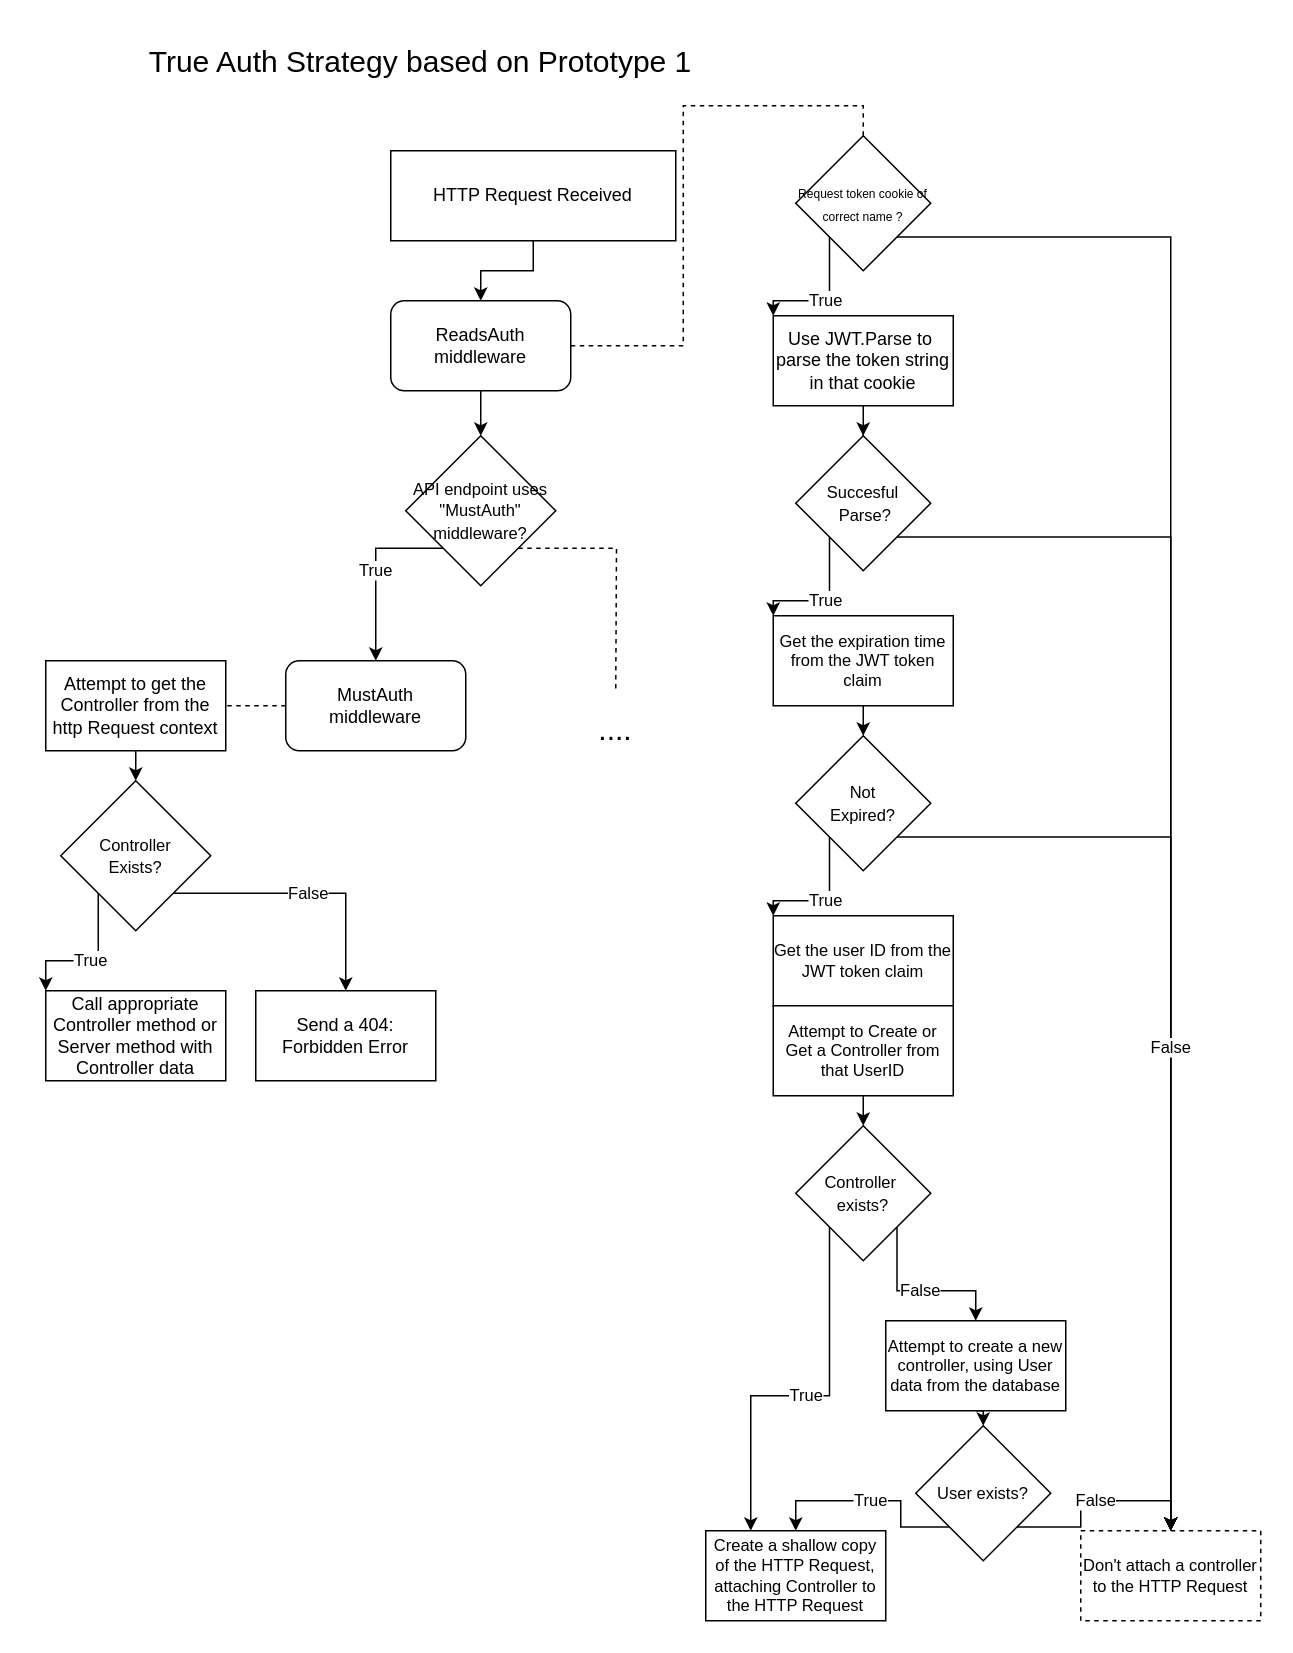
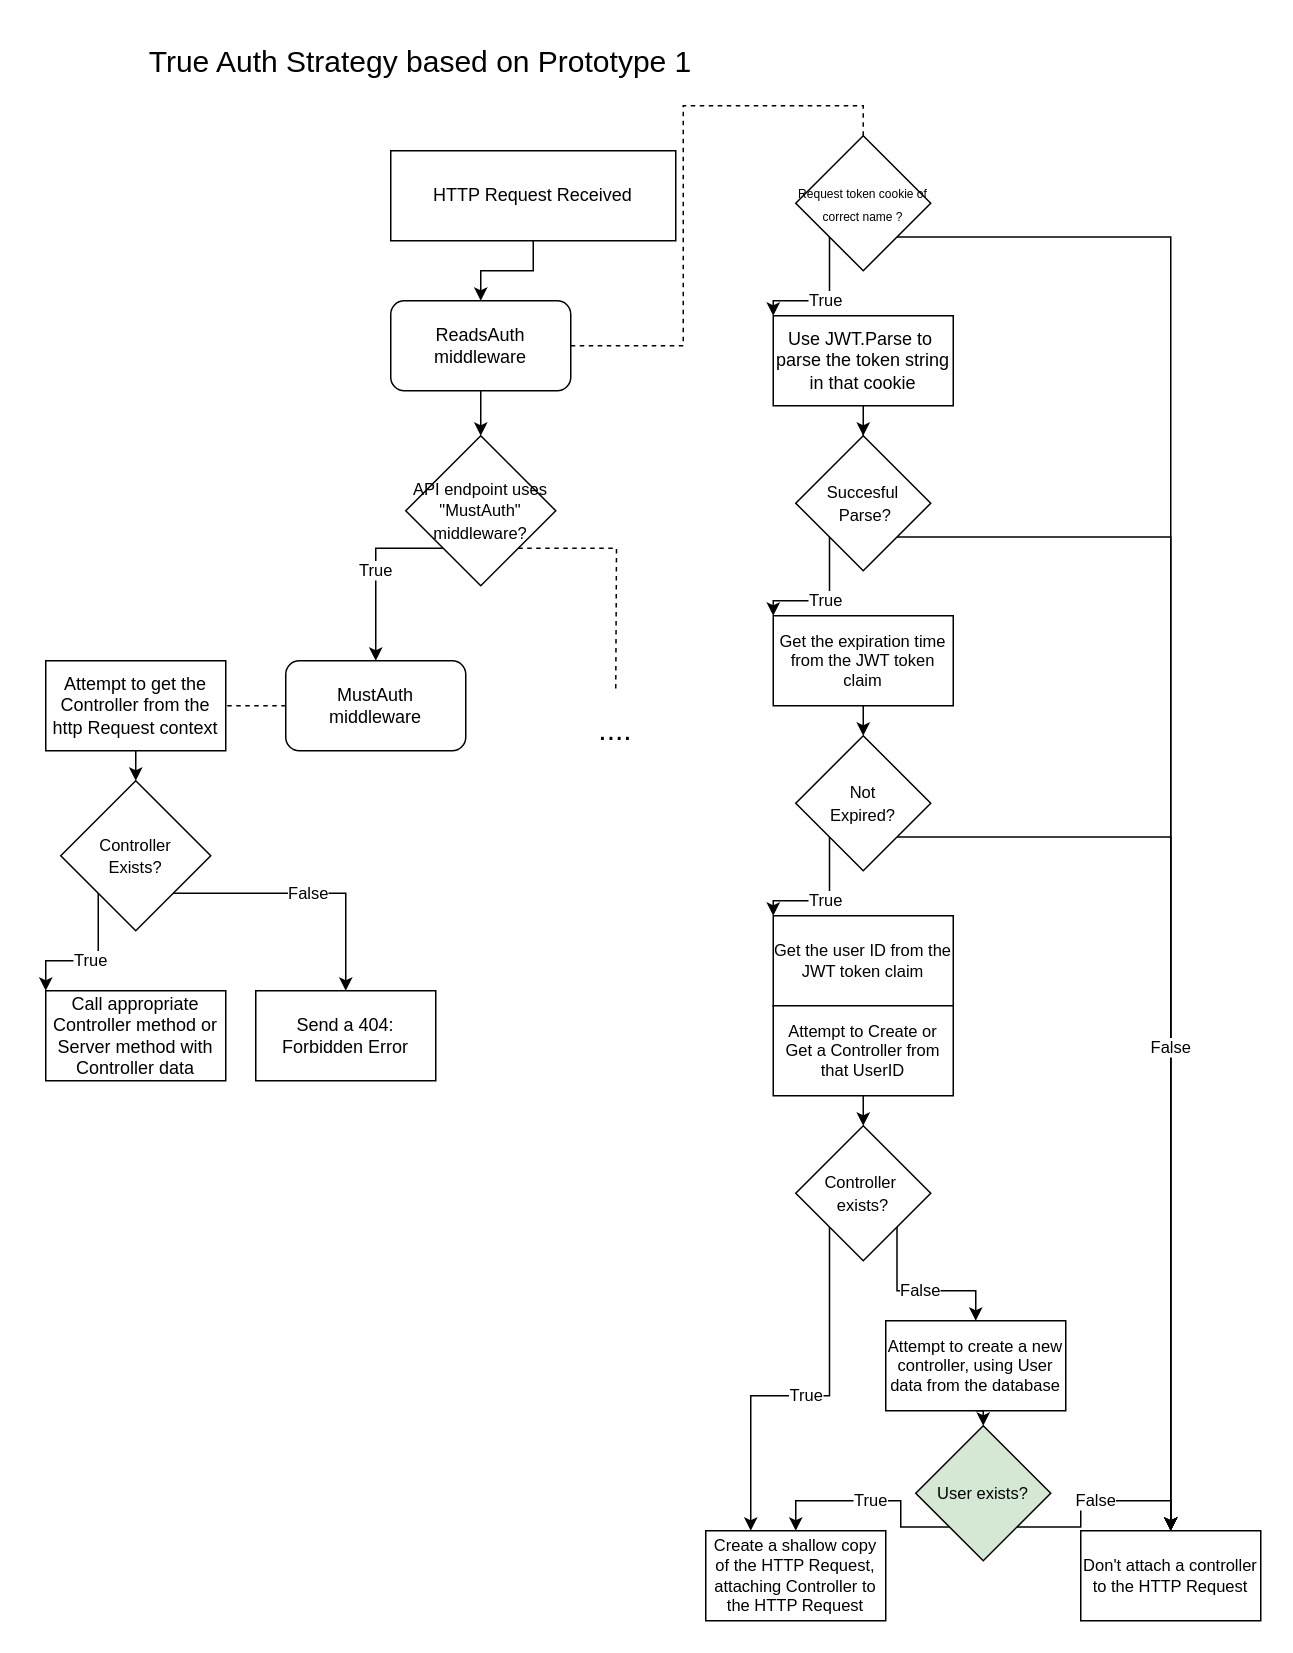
(983, 1493) -> (983, 1493)
(1171, 1576) -> (1171, 1576)
